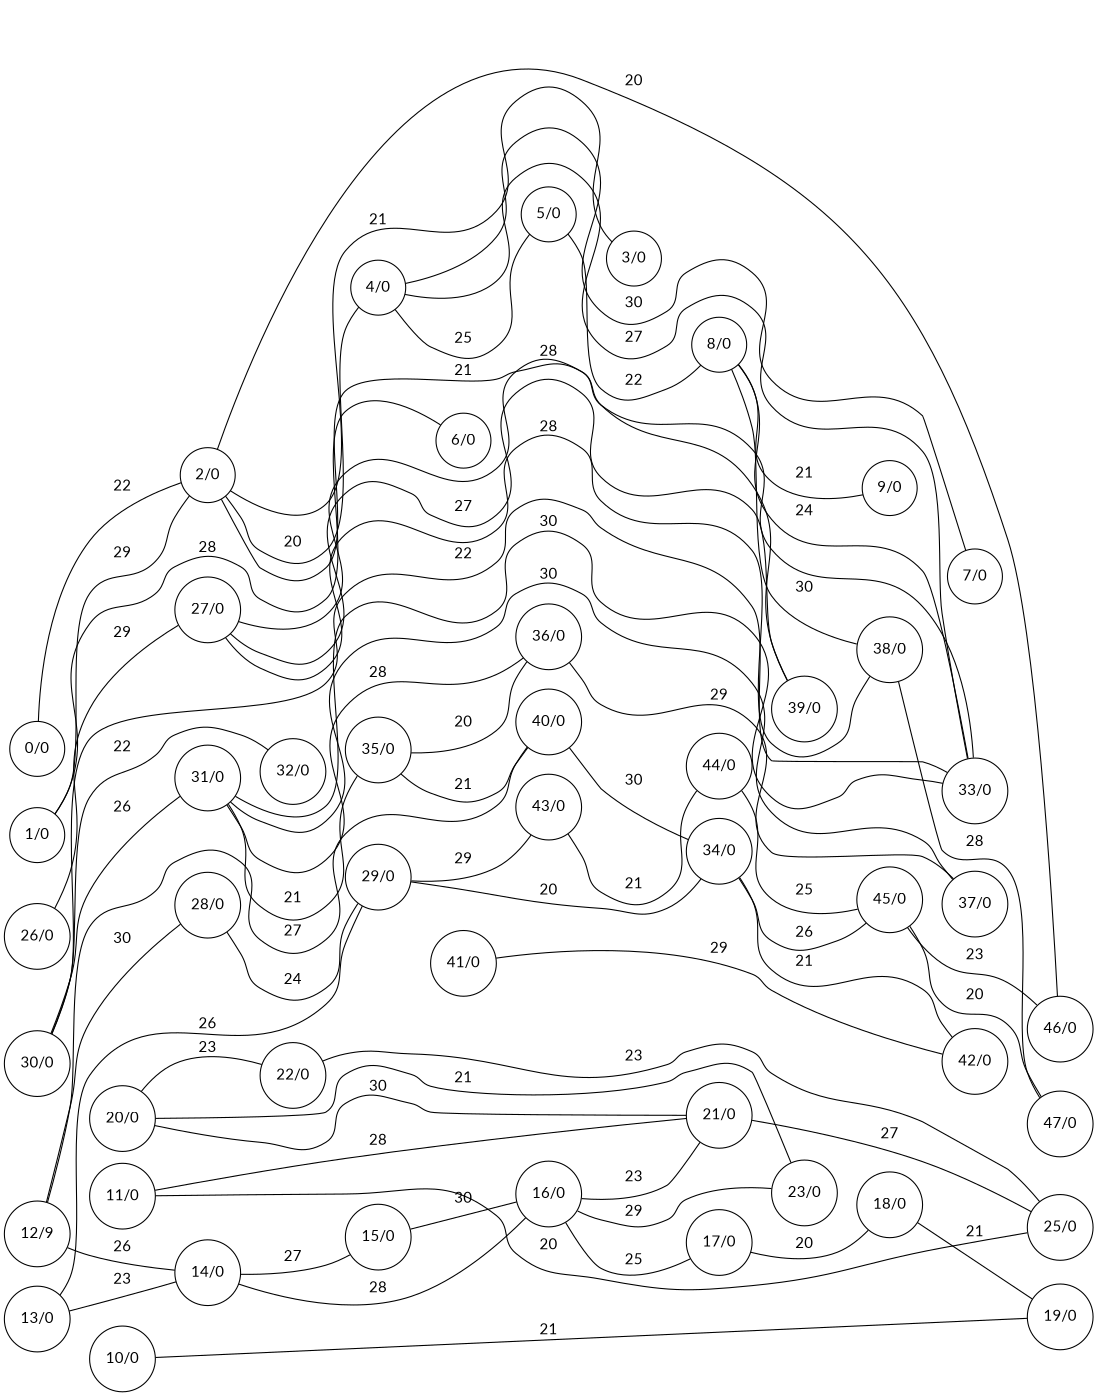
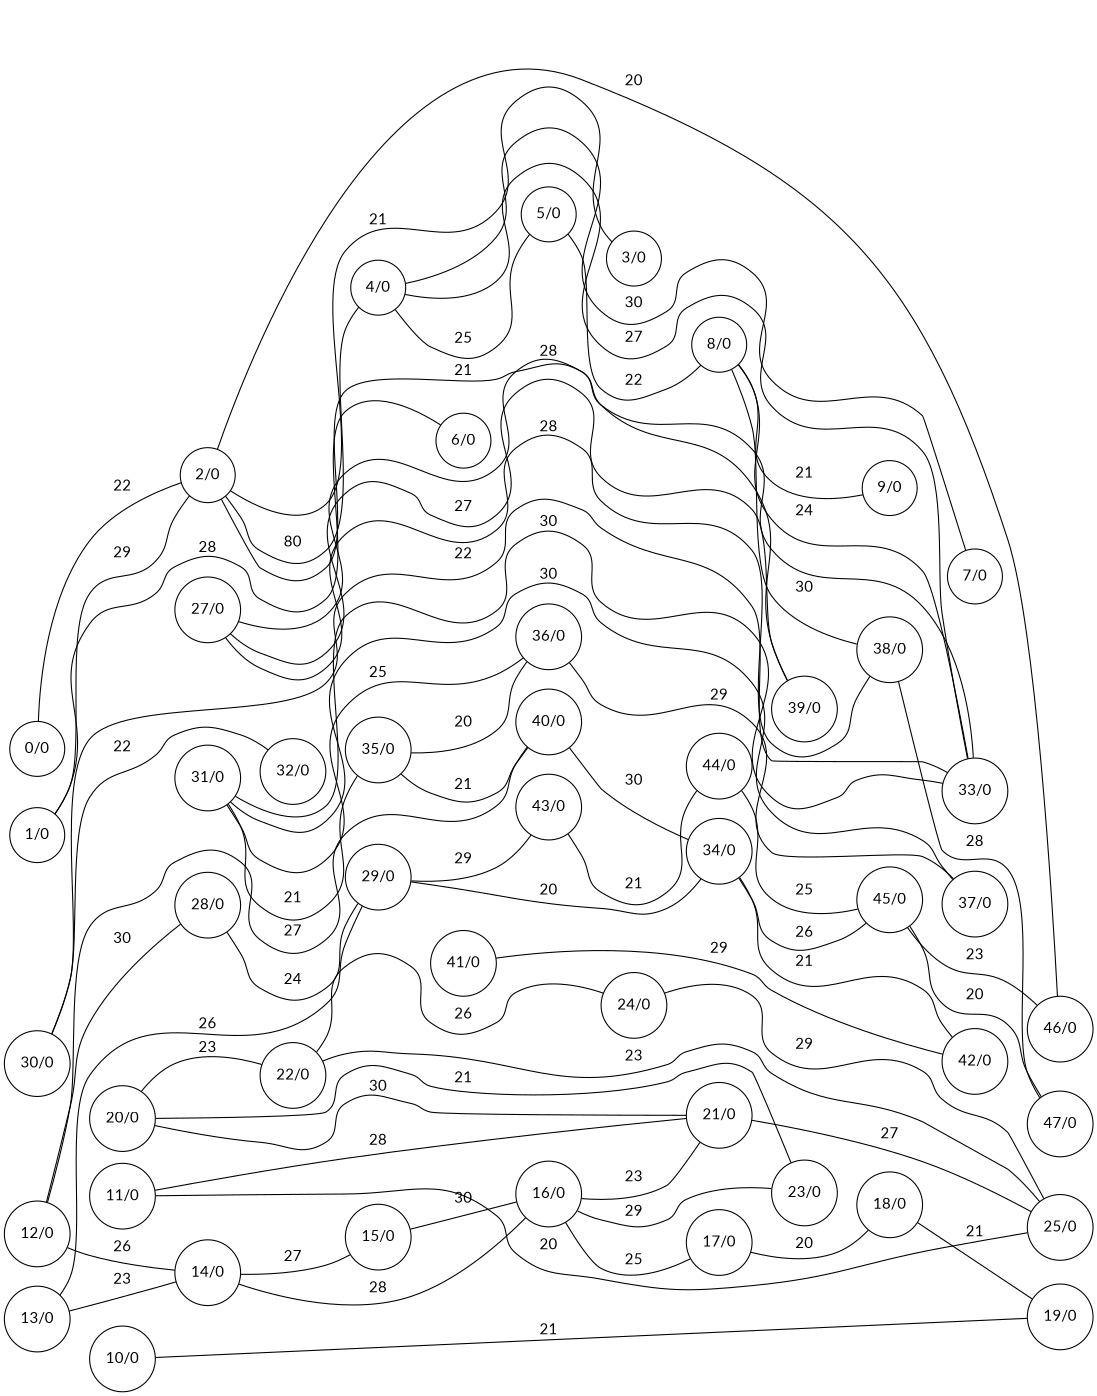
(293, 542) -> (293, 542)
(378, 673) -> (378, 673)
(86, 899) -> none
(37, 936) -> none
none -> (634, 1005)
(37, 1234) -> (37, 1234)
